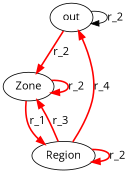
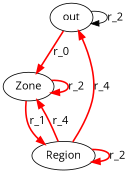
(62, 52) -> (62, 52)
(61, 121) -> (61, 121)
